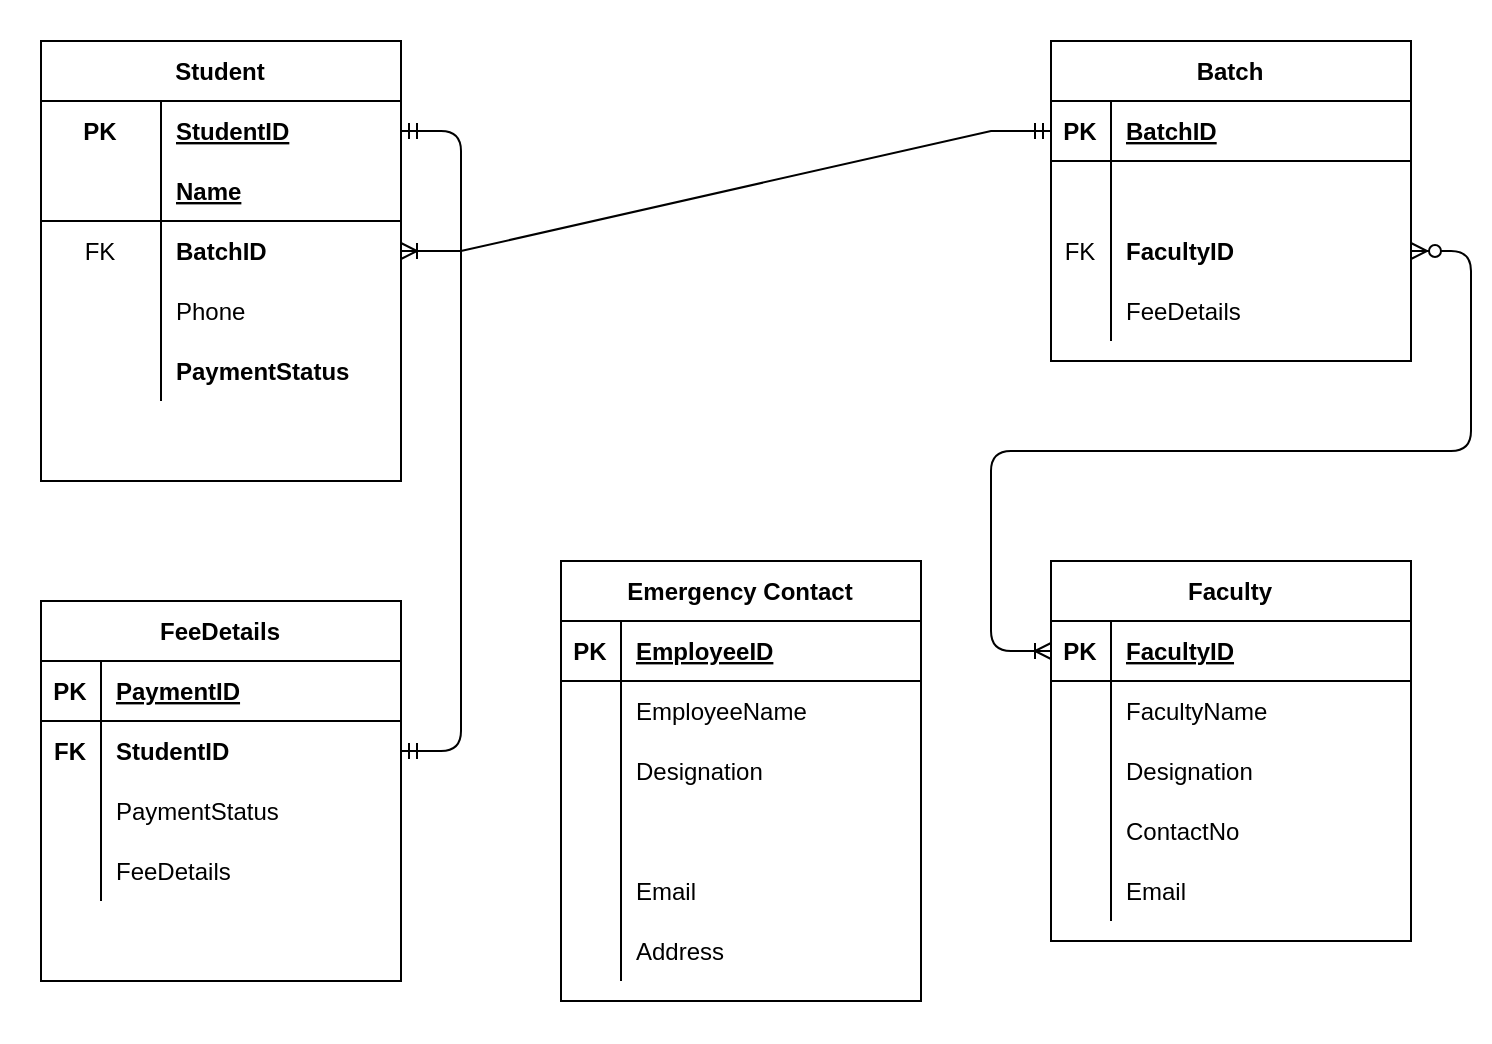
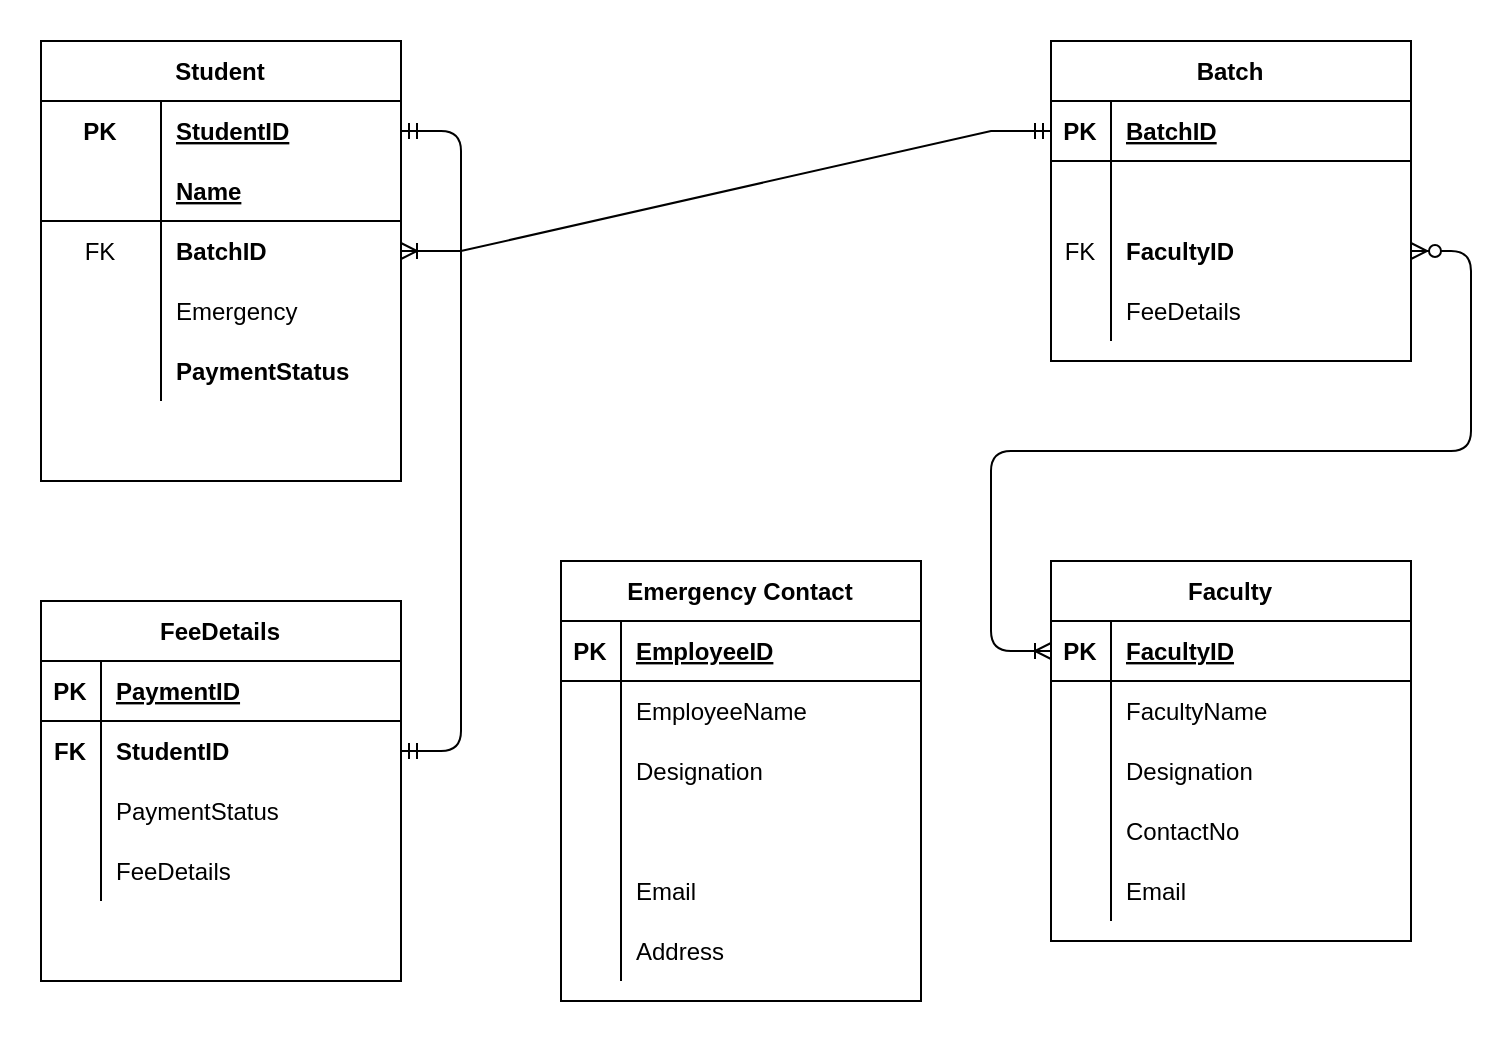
(210, 312) -> (236, 312)
